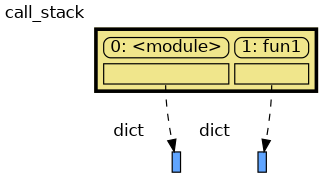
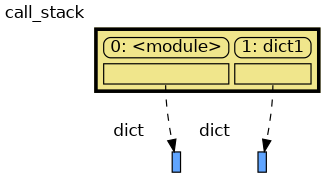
(272, 47) -> (273, 47)
